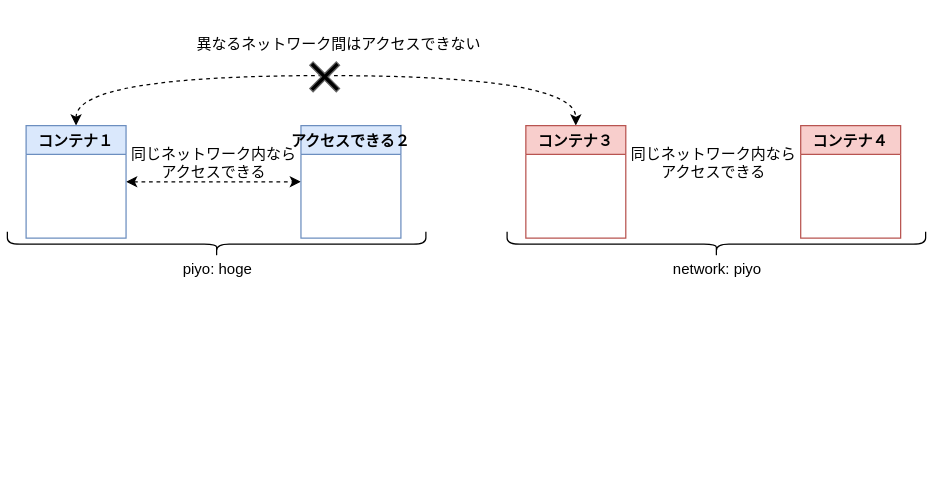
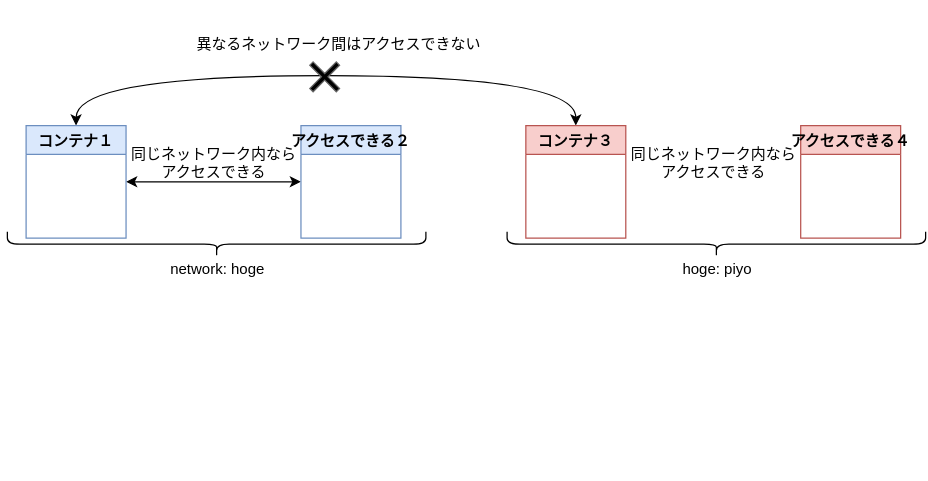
(456, 80) -> (456, 80)
(850, 141) -> (850, 141)
(214, 182) -> (214, 182)
(218, 269) -> (218, 269)
(718, 269) -> (718, 269)
